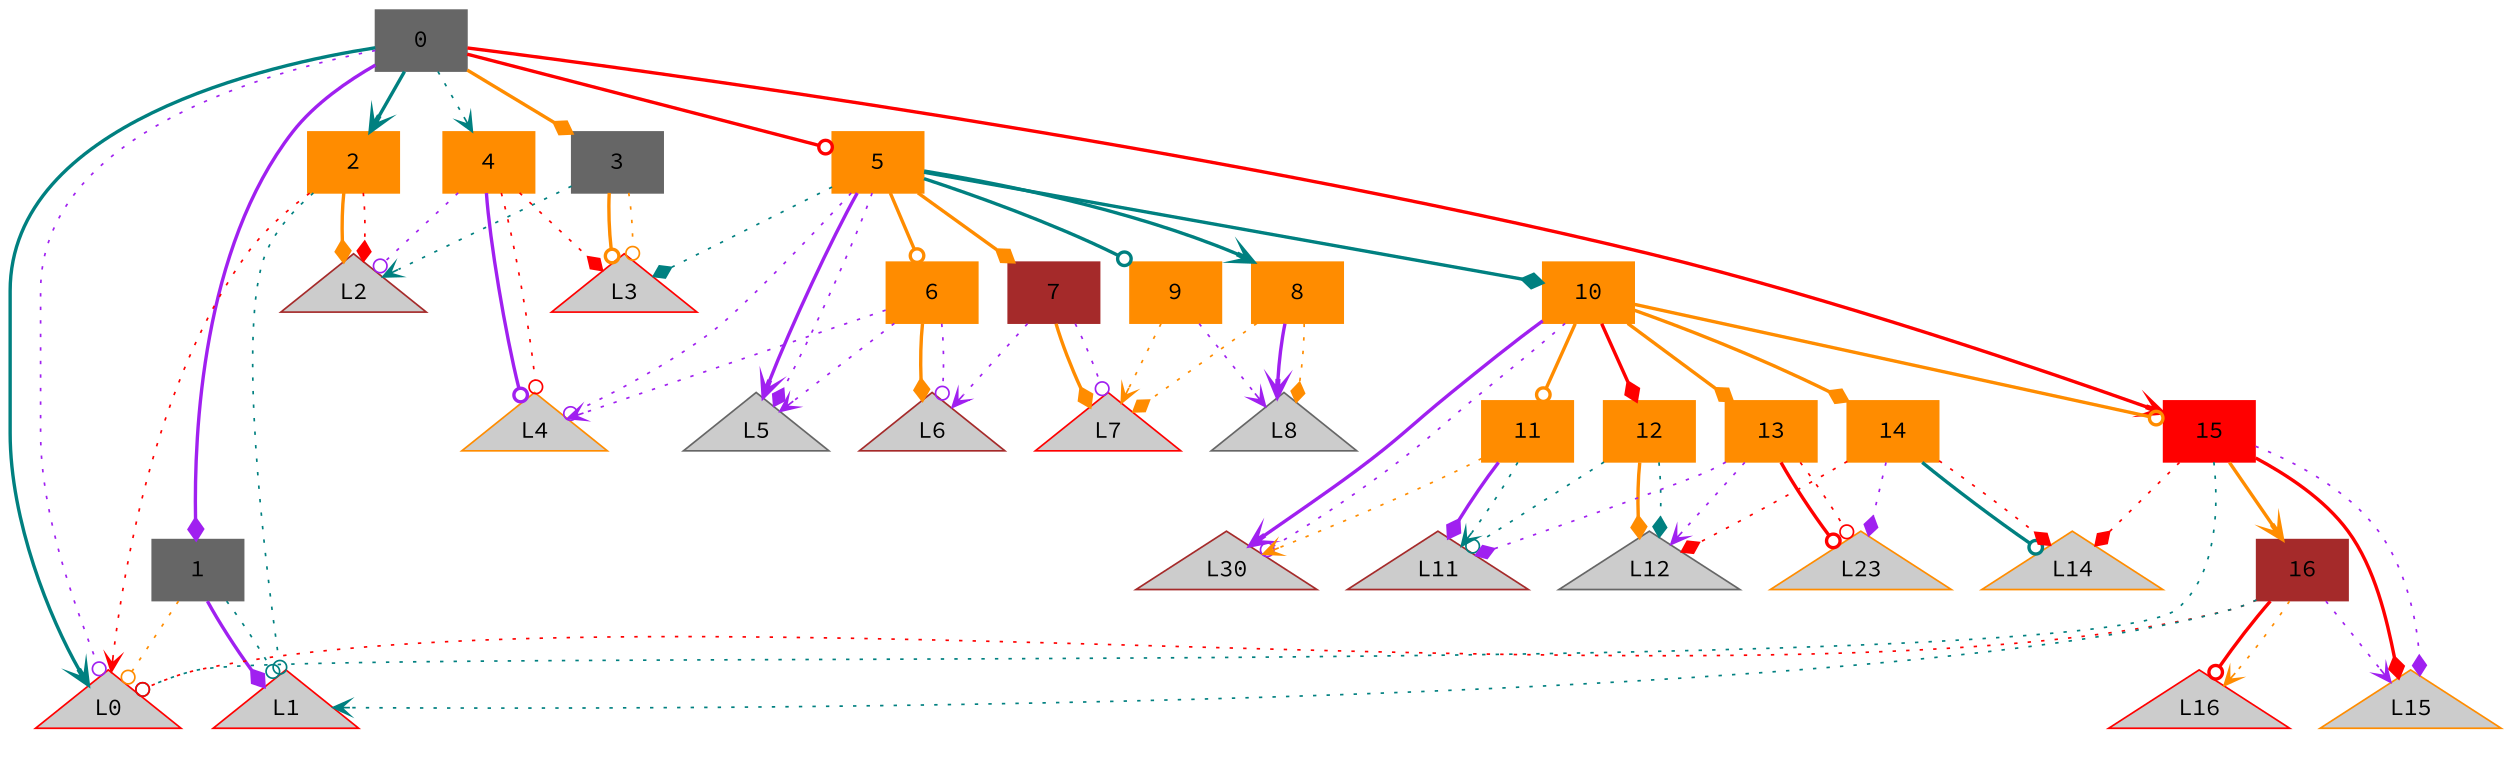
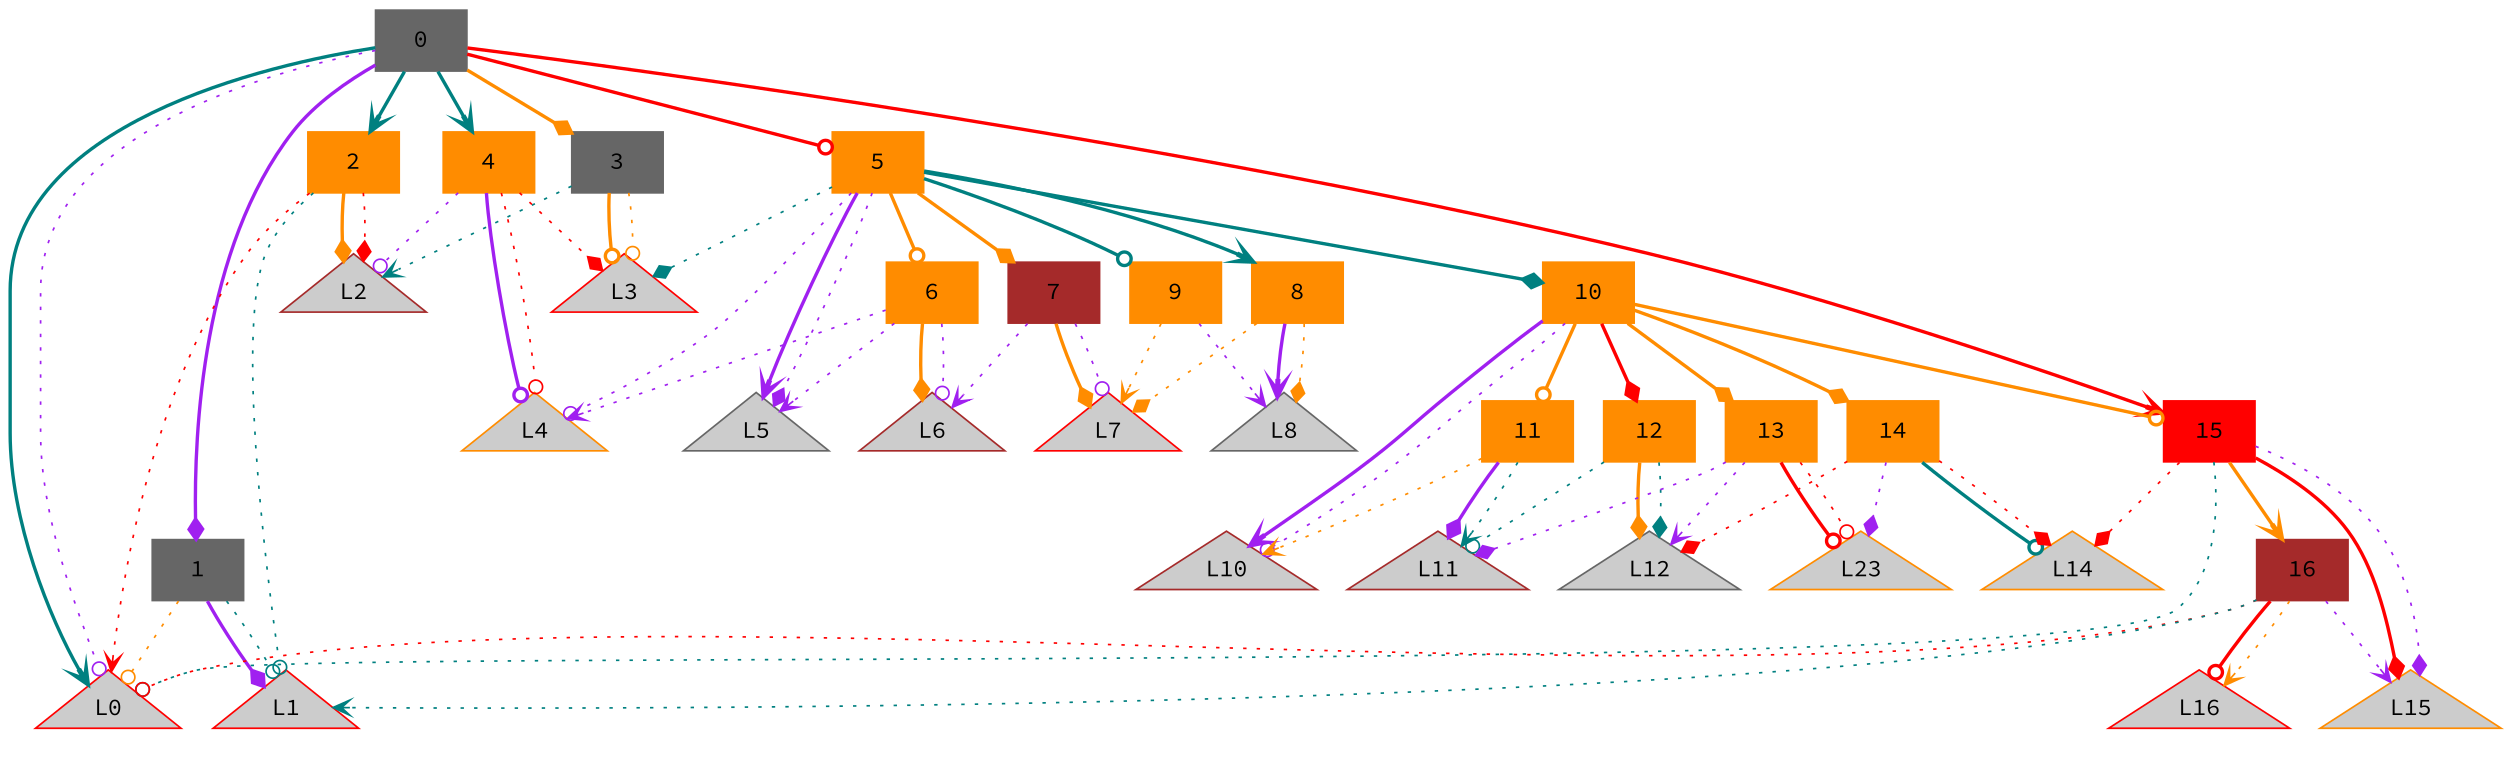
(451, 94) -> (451, 94)
(1226, 570) -> (1226, 570)
